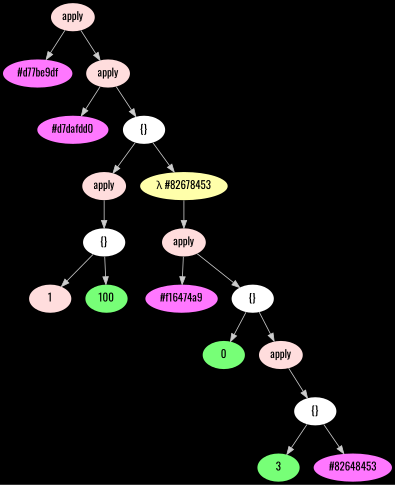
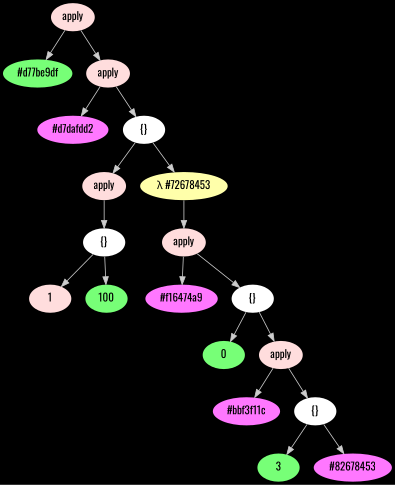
(38, 74) -> (38, 74)
(73, 130) -> (73, 130)
(184, 186) -> (184, 186)
none -> (246, 411)
(353, 468) -> (353, 468)
